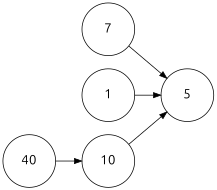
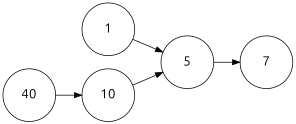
(145, 60) -> (223, 62)
